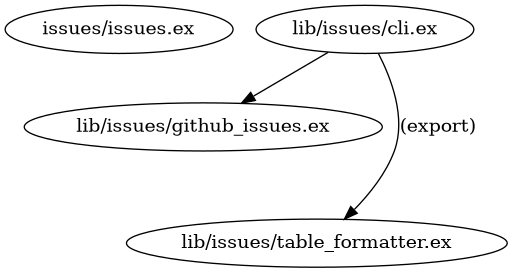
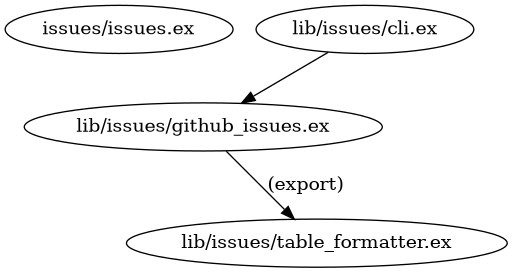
(398, 136) -> (255, 180)
